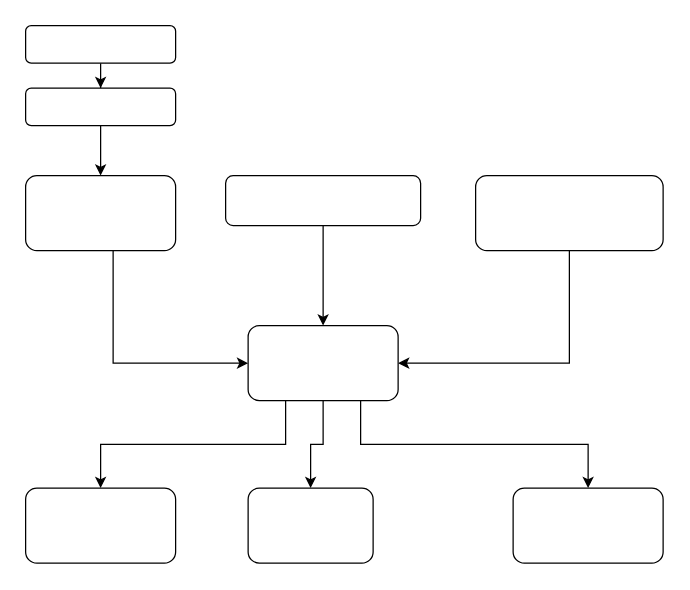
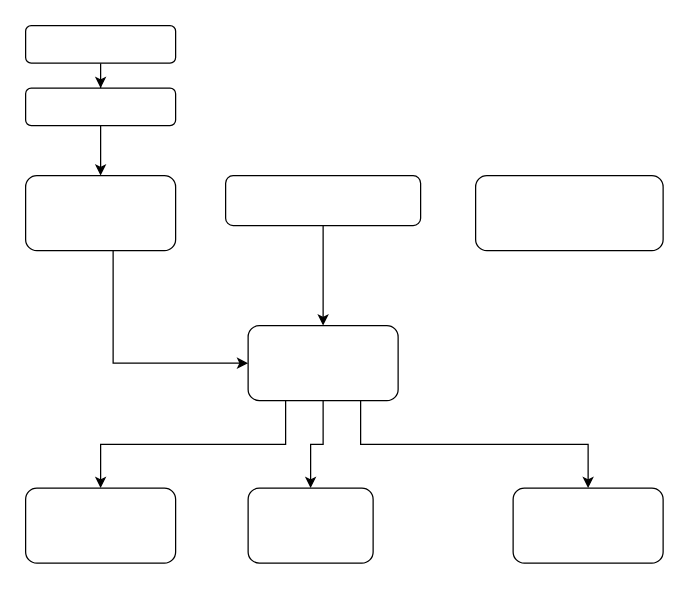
(544, 363) -> none
